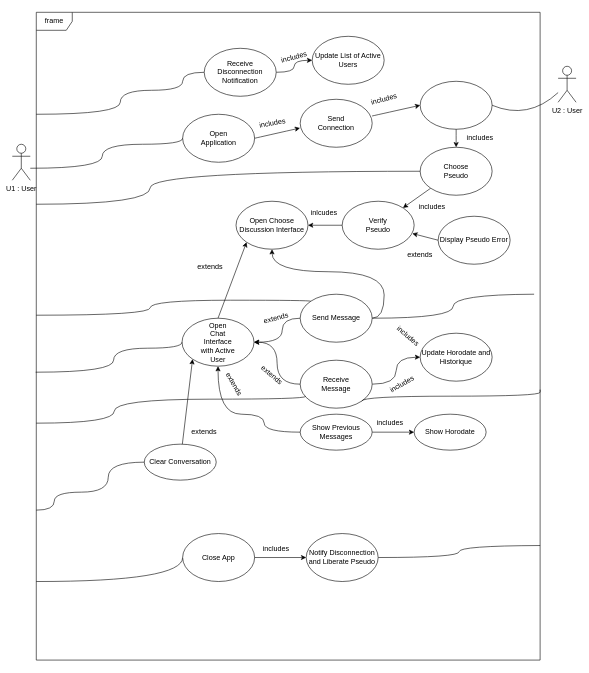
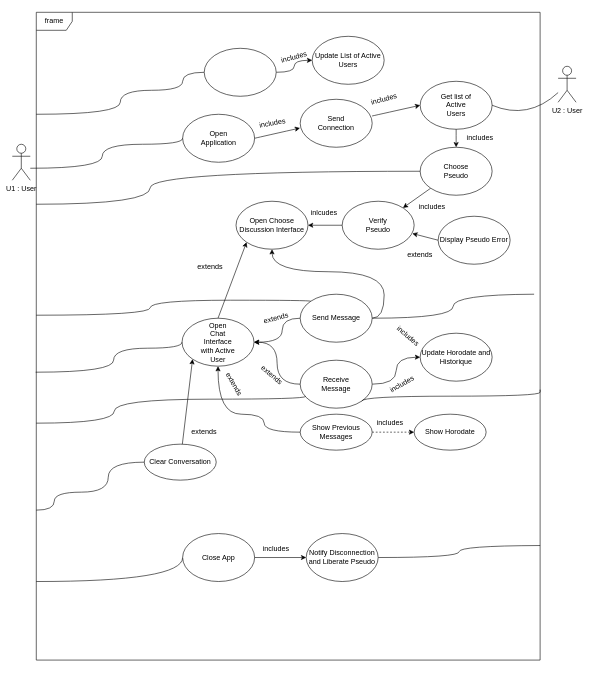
(240, 72) -> none
none -> (456, 105)
(390, 432) -> (390, 432)
